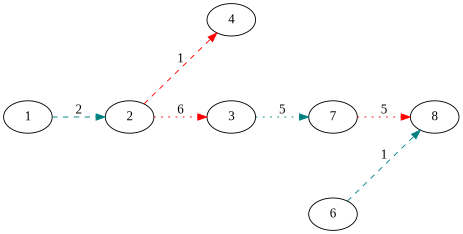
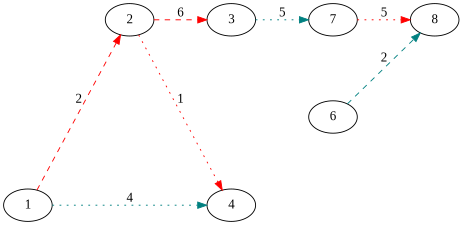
(177, 72) -> (178, 108)
(74, 117) -> (77, 117)
(176, 117) -> (176, 20)
(384, 155) -> (384, 58)
none -> (125, 205)
